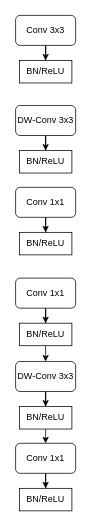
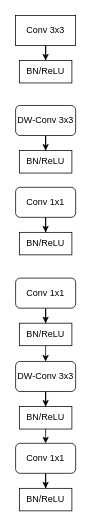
(45, 30) -> (45, 30)
